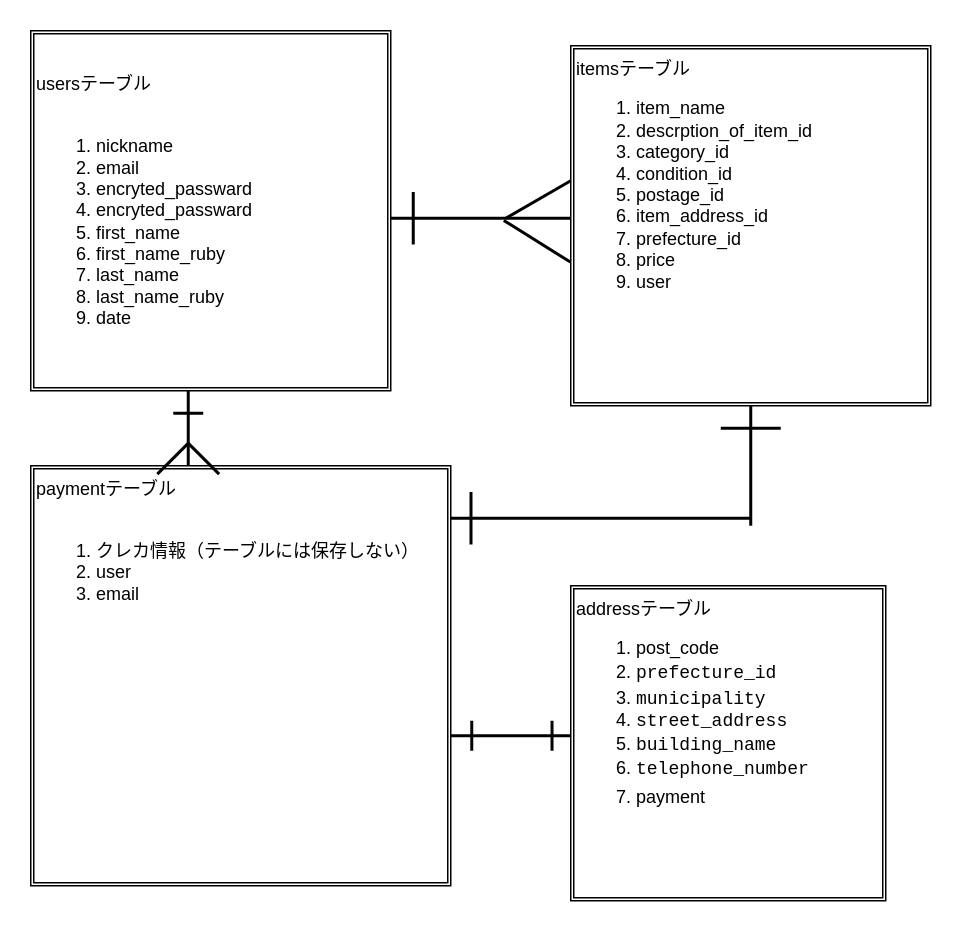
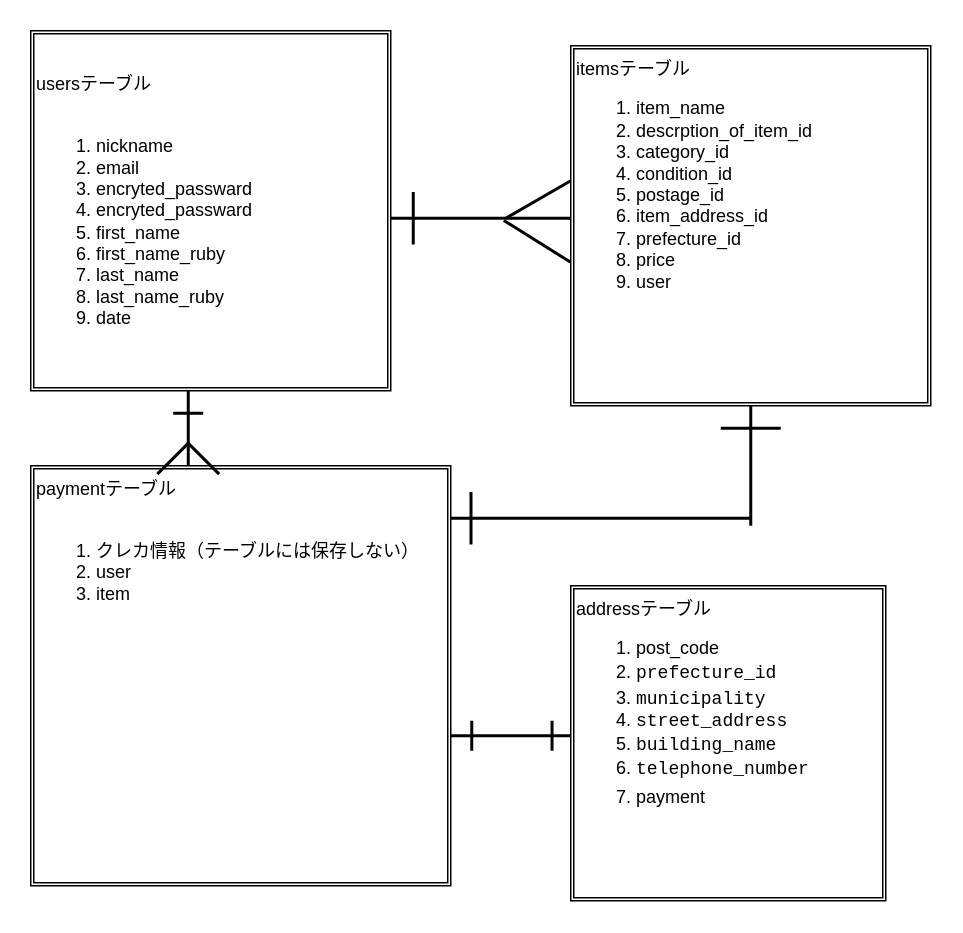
(199, 522) -> (199, 522)
